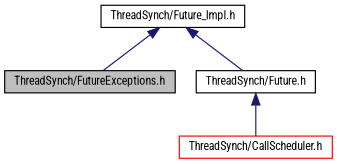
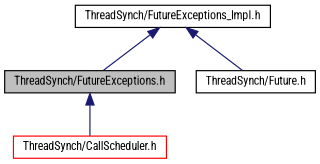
(173, 16) -> (173, 16)
(256, 121) -> (90, 121)
